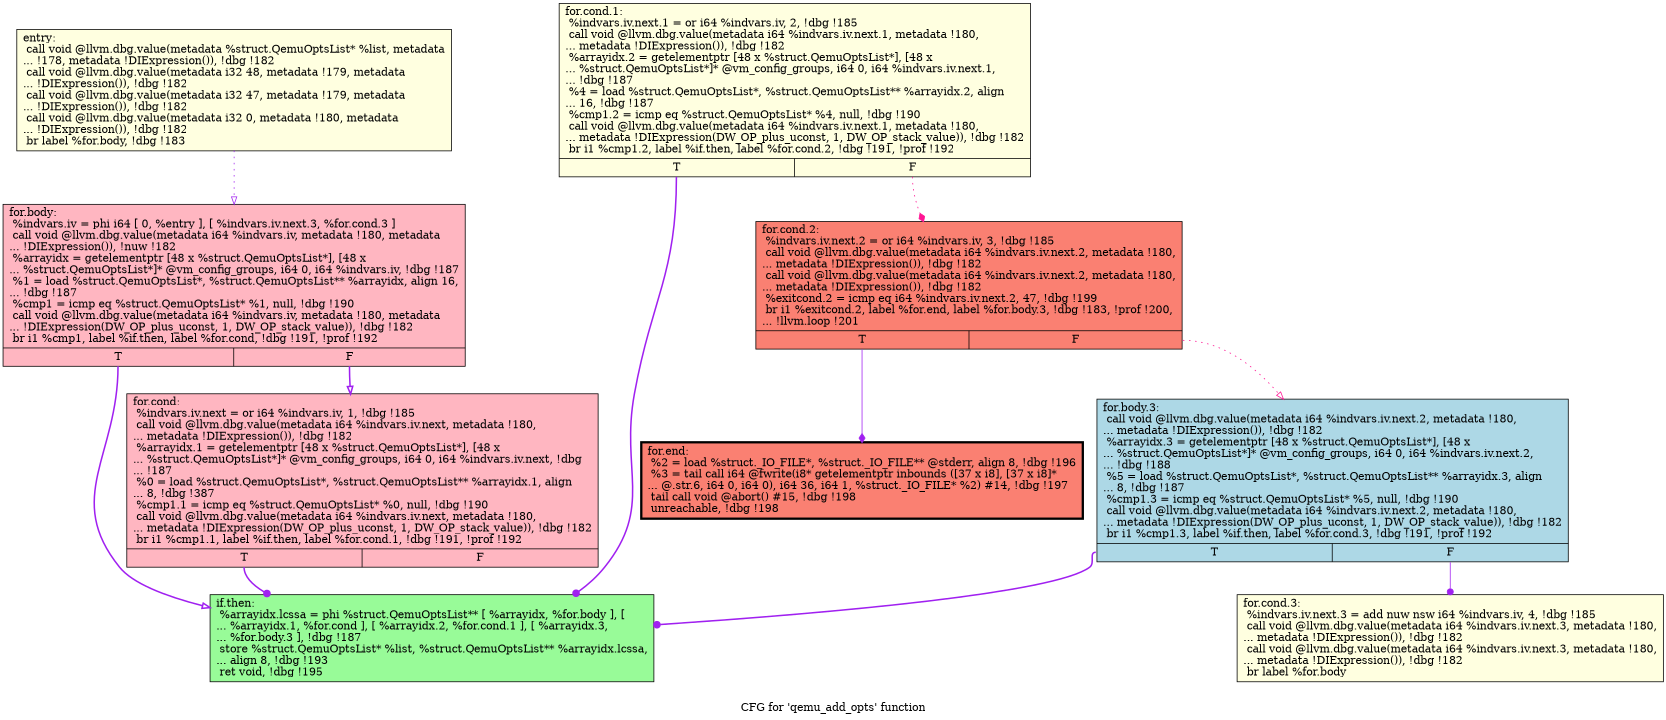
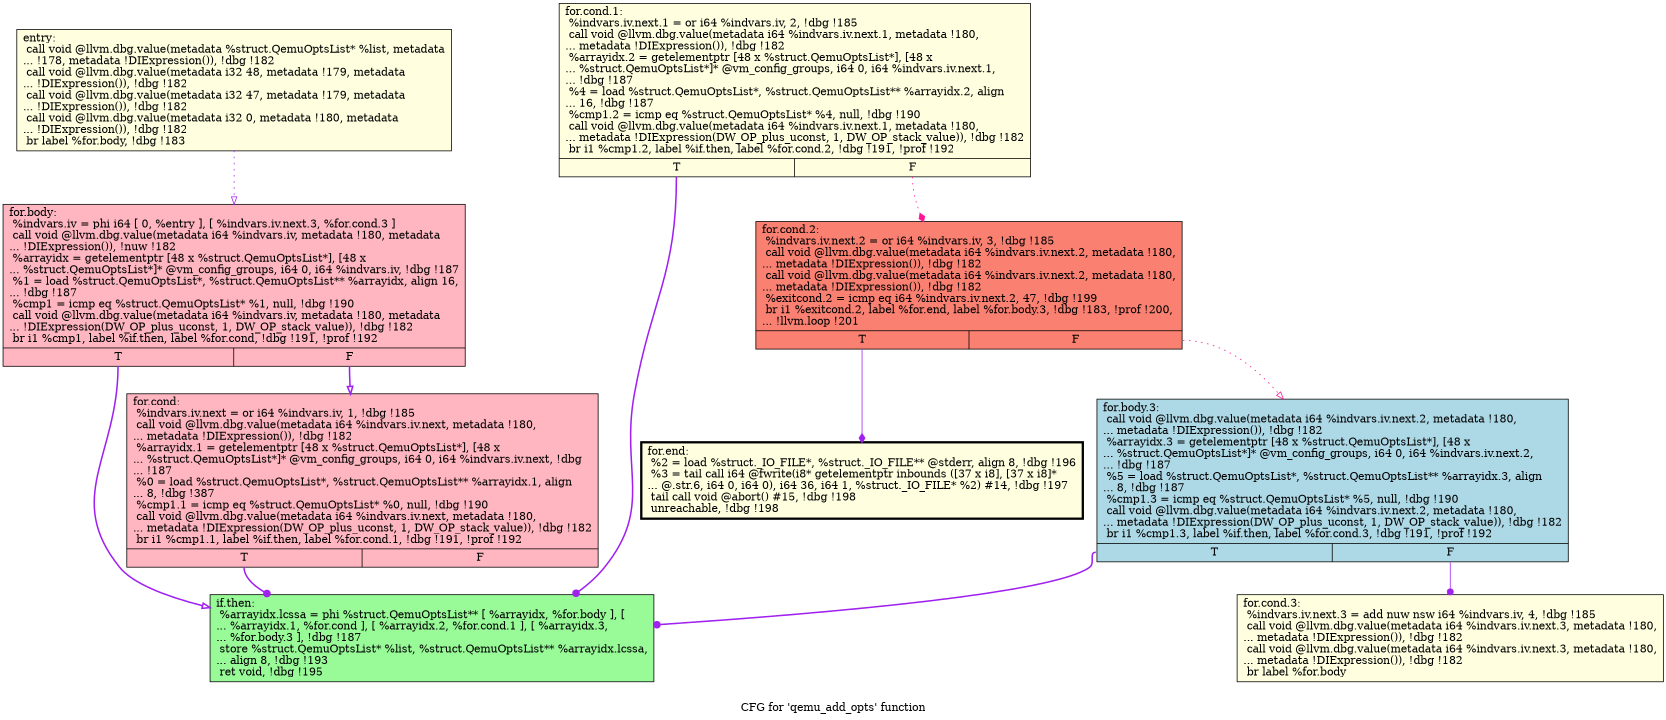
(1137, 465) -> (1137, 465)
(862, 480) -> (862, 480)
